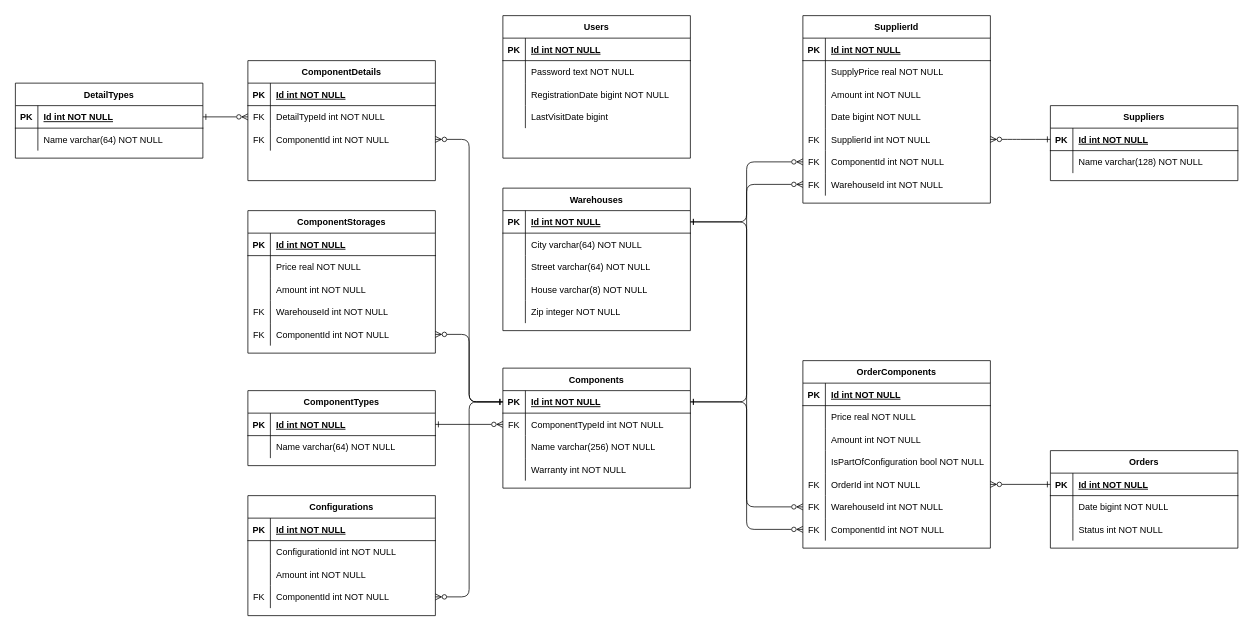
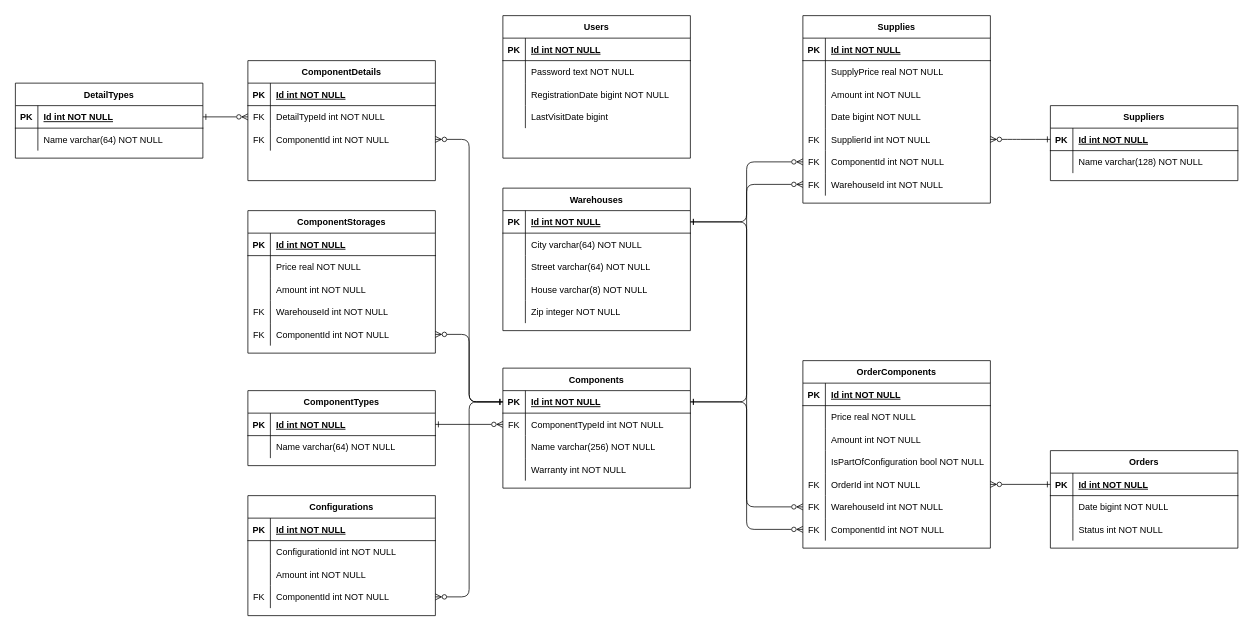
(896, 27) -> (896, 27)
